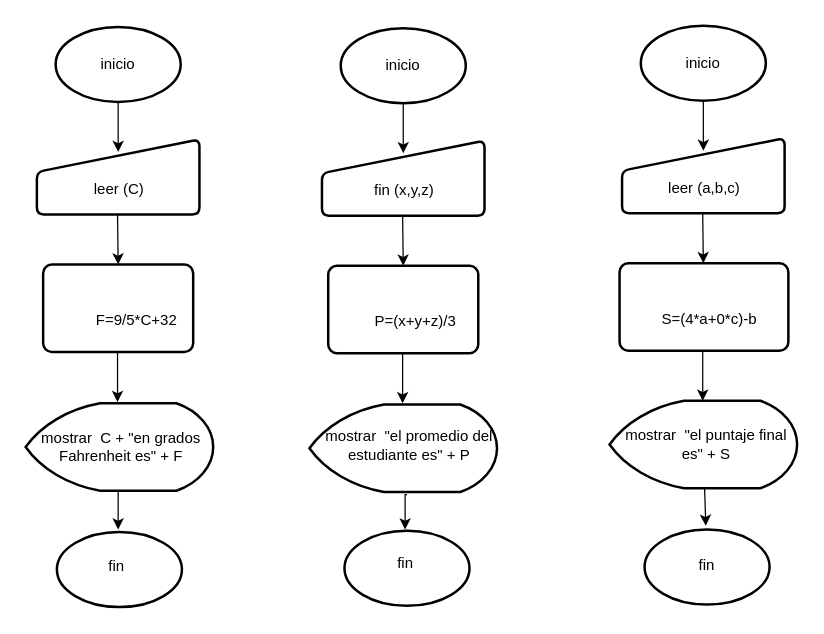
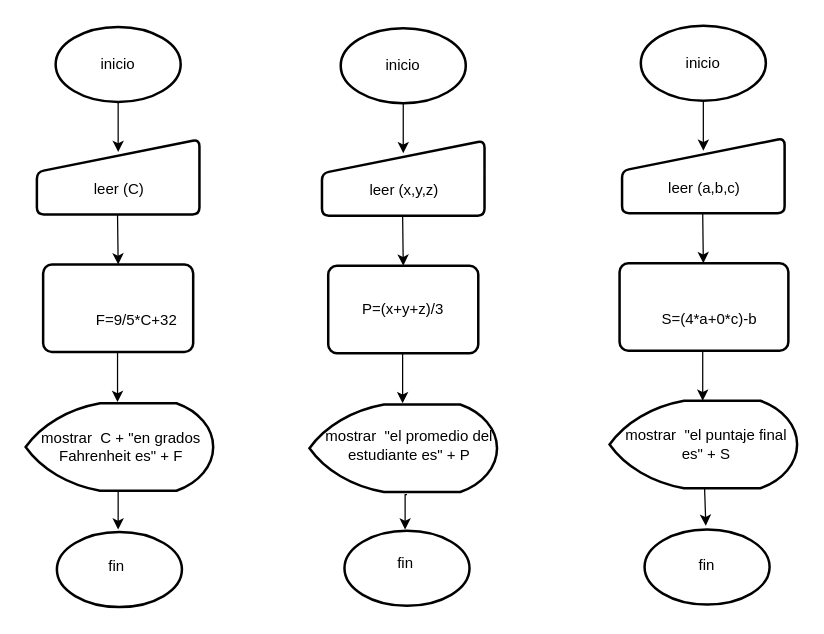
(404, 191) -> (404, 191)
(416, 322) -> (403, 309)
